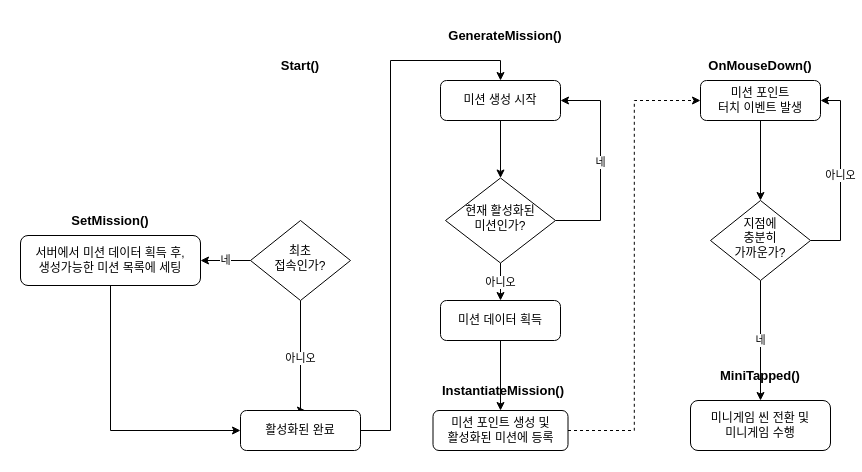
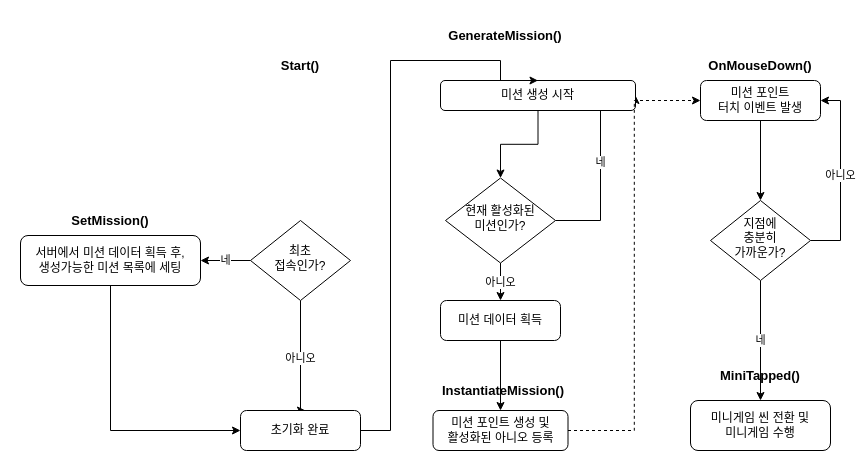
(501, 101) -> (538, 96)
(301, 431) -> (301, 431)
(501, 431) -> (501, 431)
